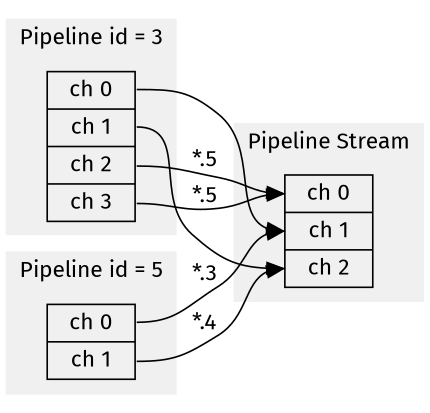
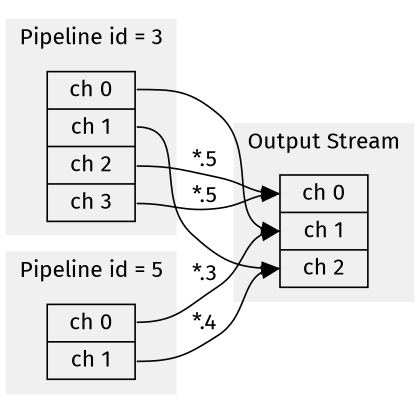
(329, 142) -> (324, 142)
